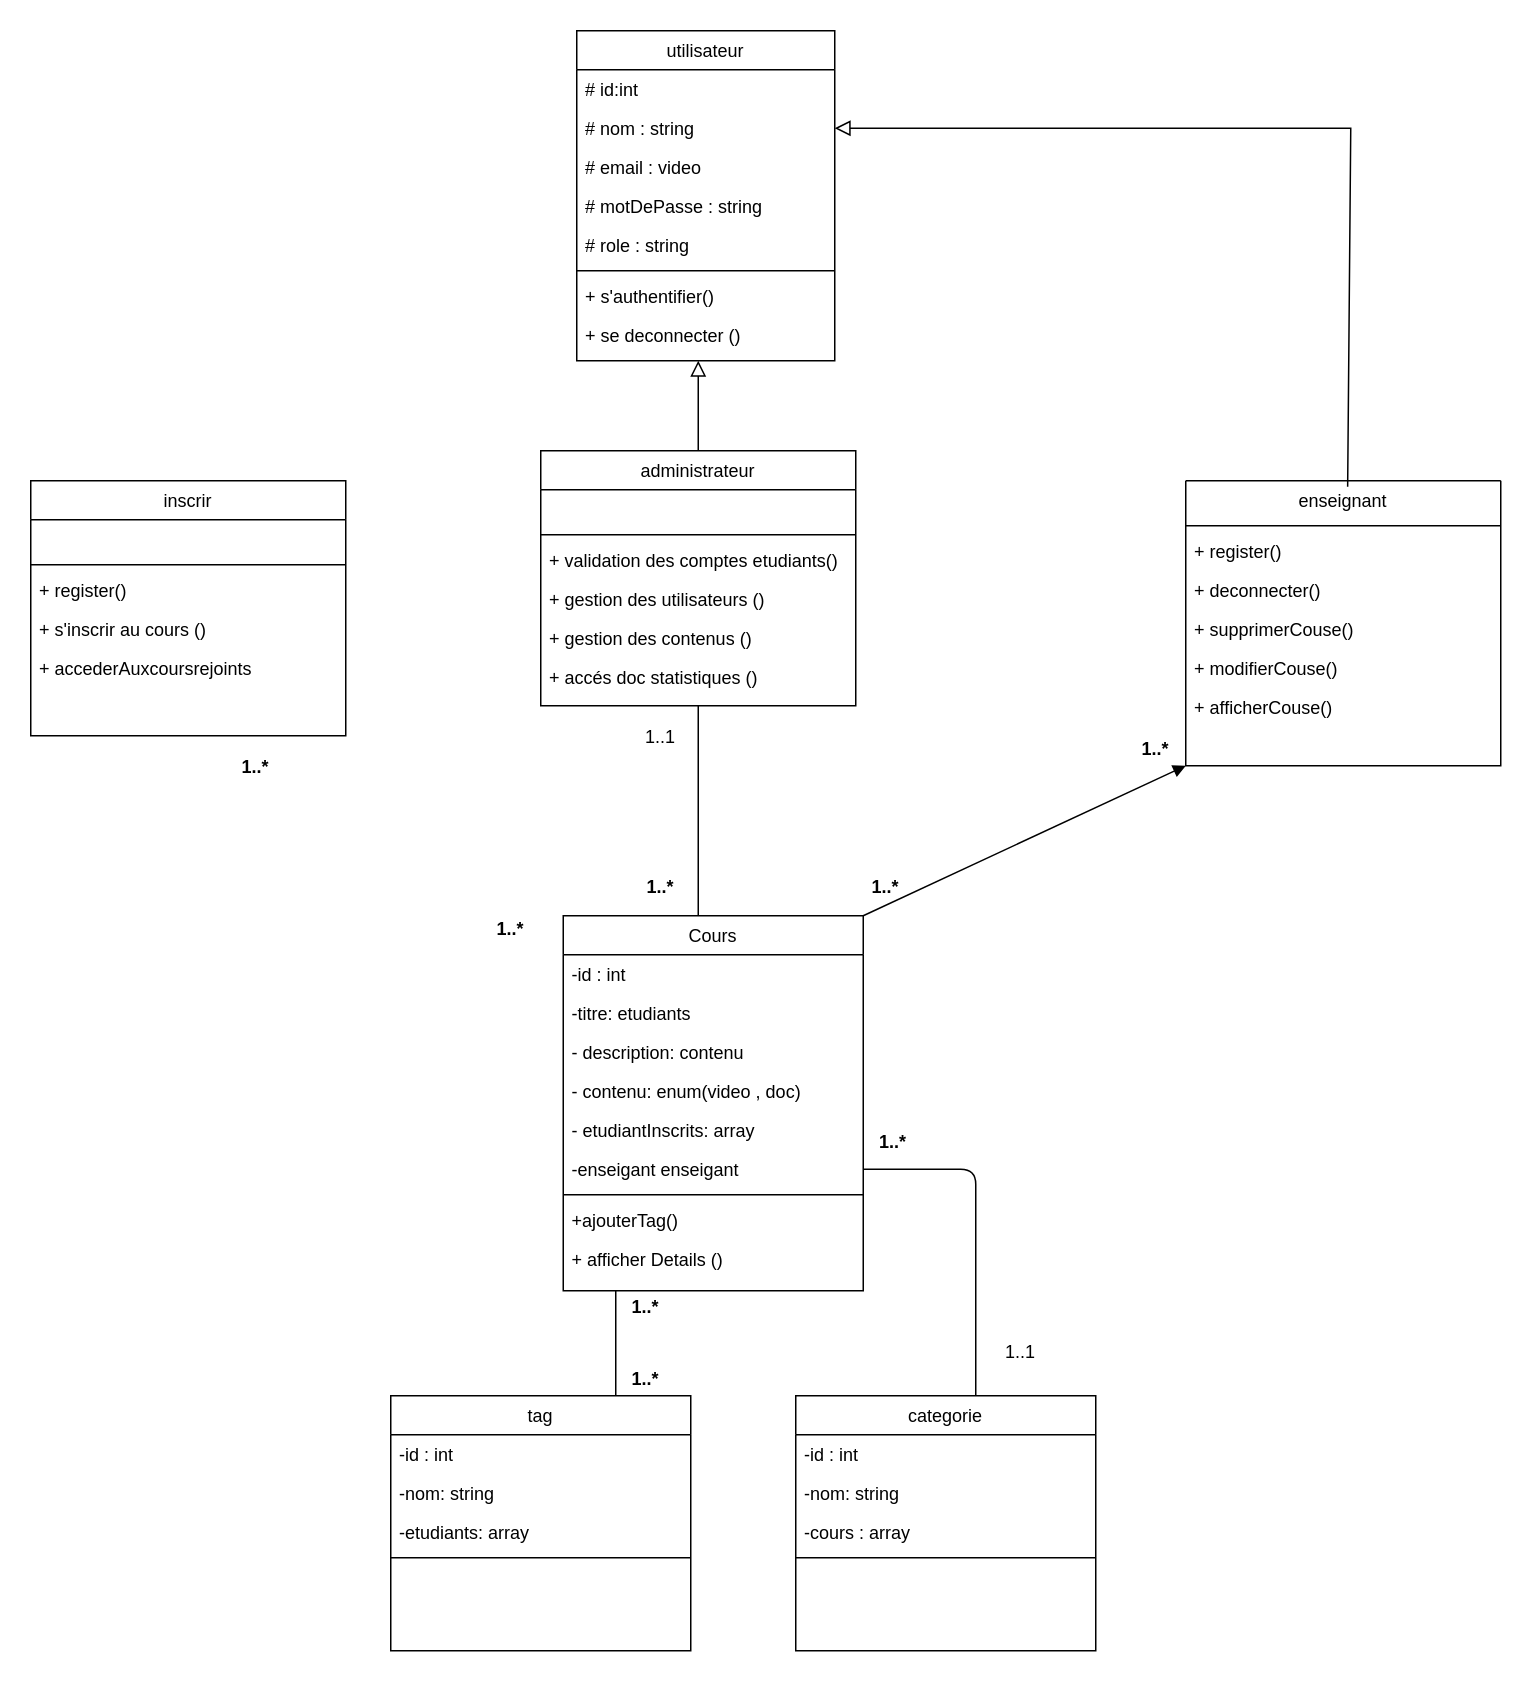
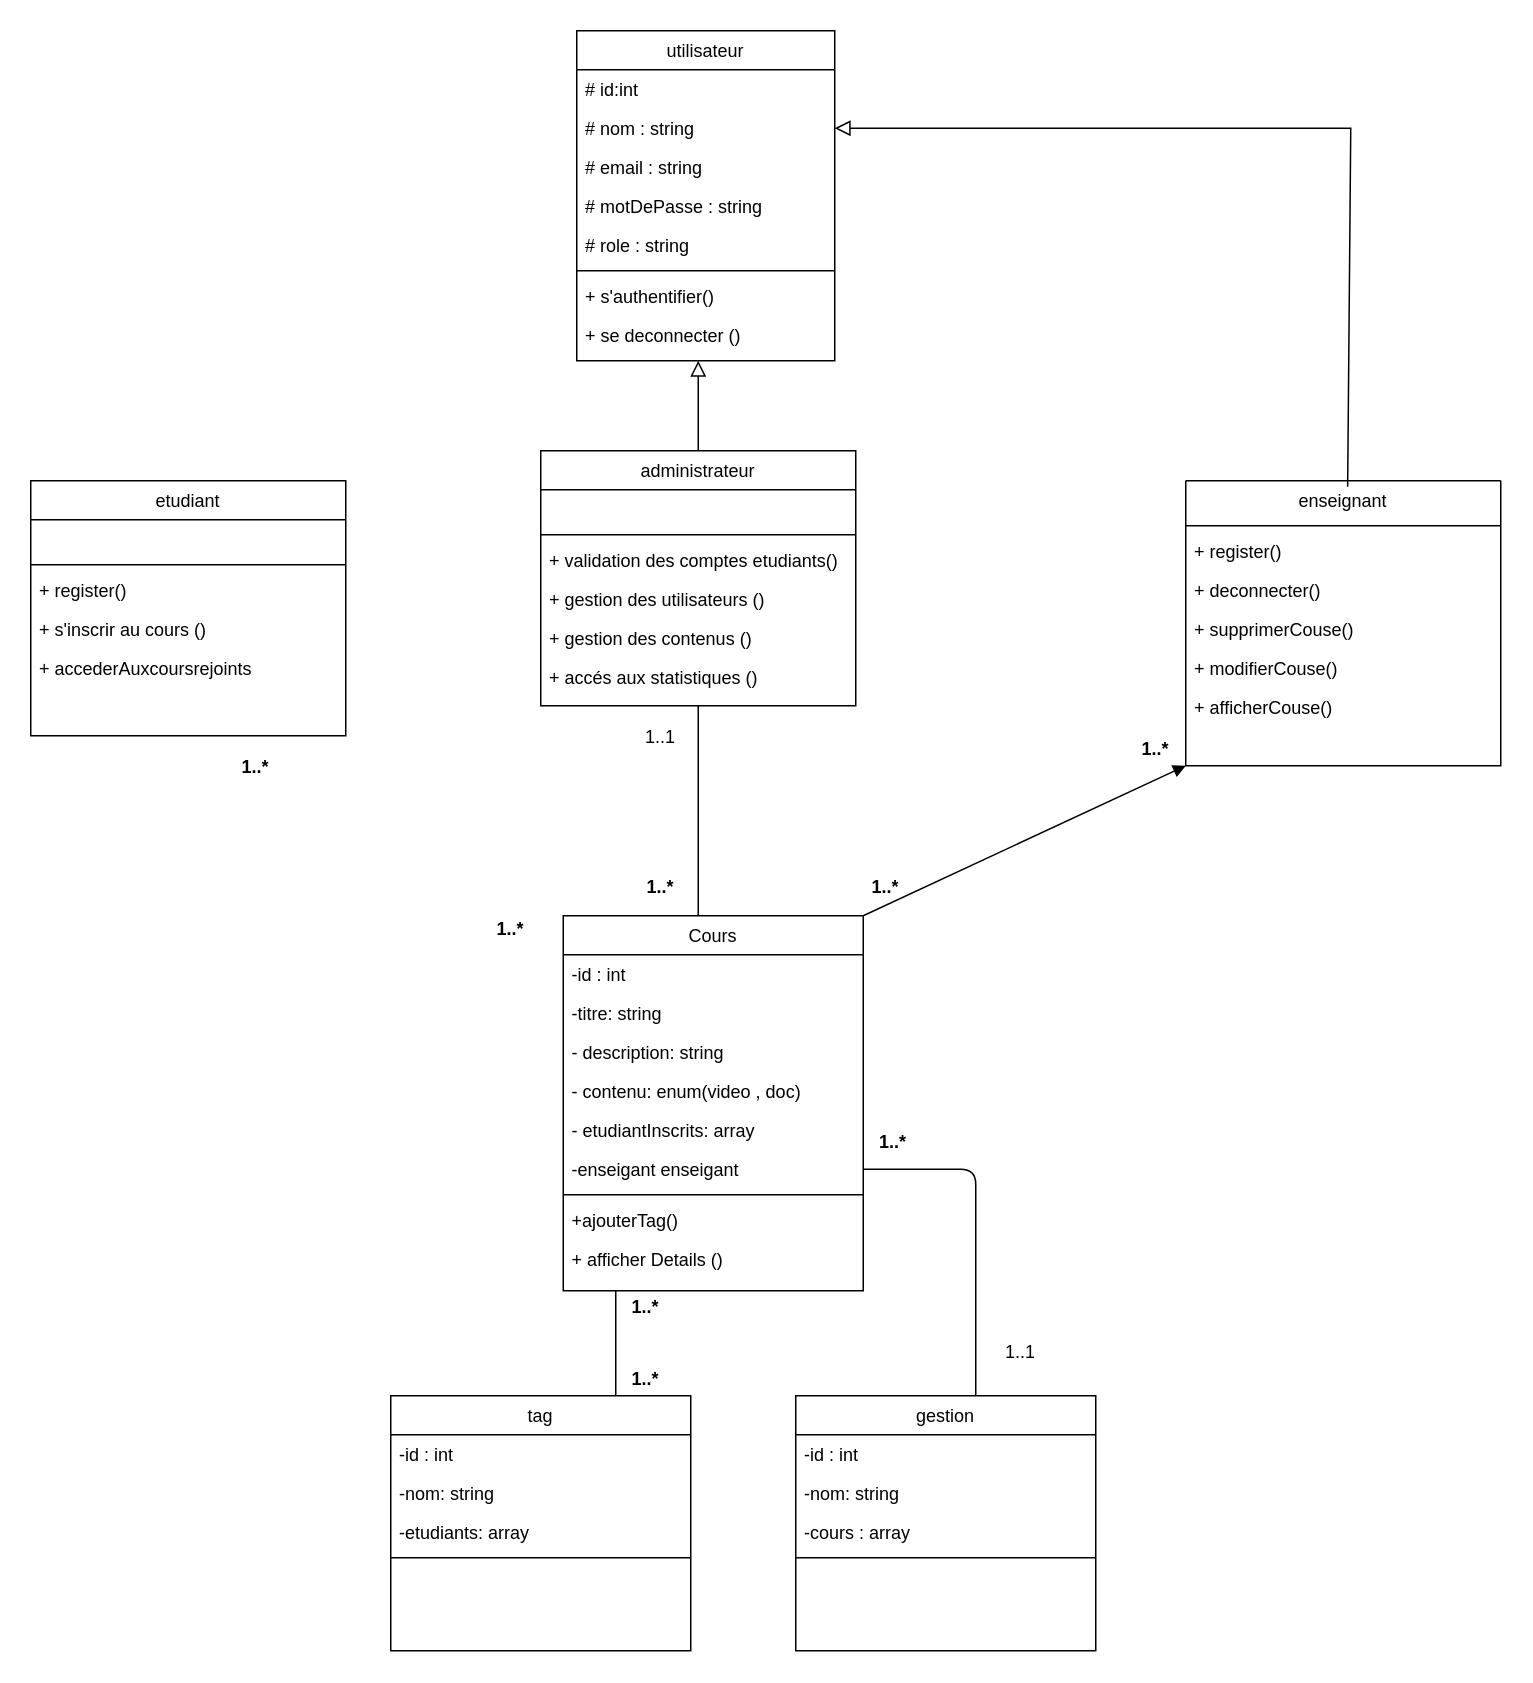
(644, 168) -> (649, 168)
(188, 501) -> (188, 501)
(671, 678) -> (671, 678)
(648, 1014) -> (633, 1014)
(671, 1053) -> (663, 1053)
(945, 1416) -> (945, 1416)
